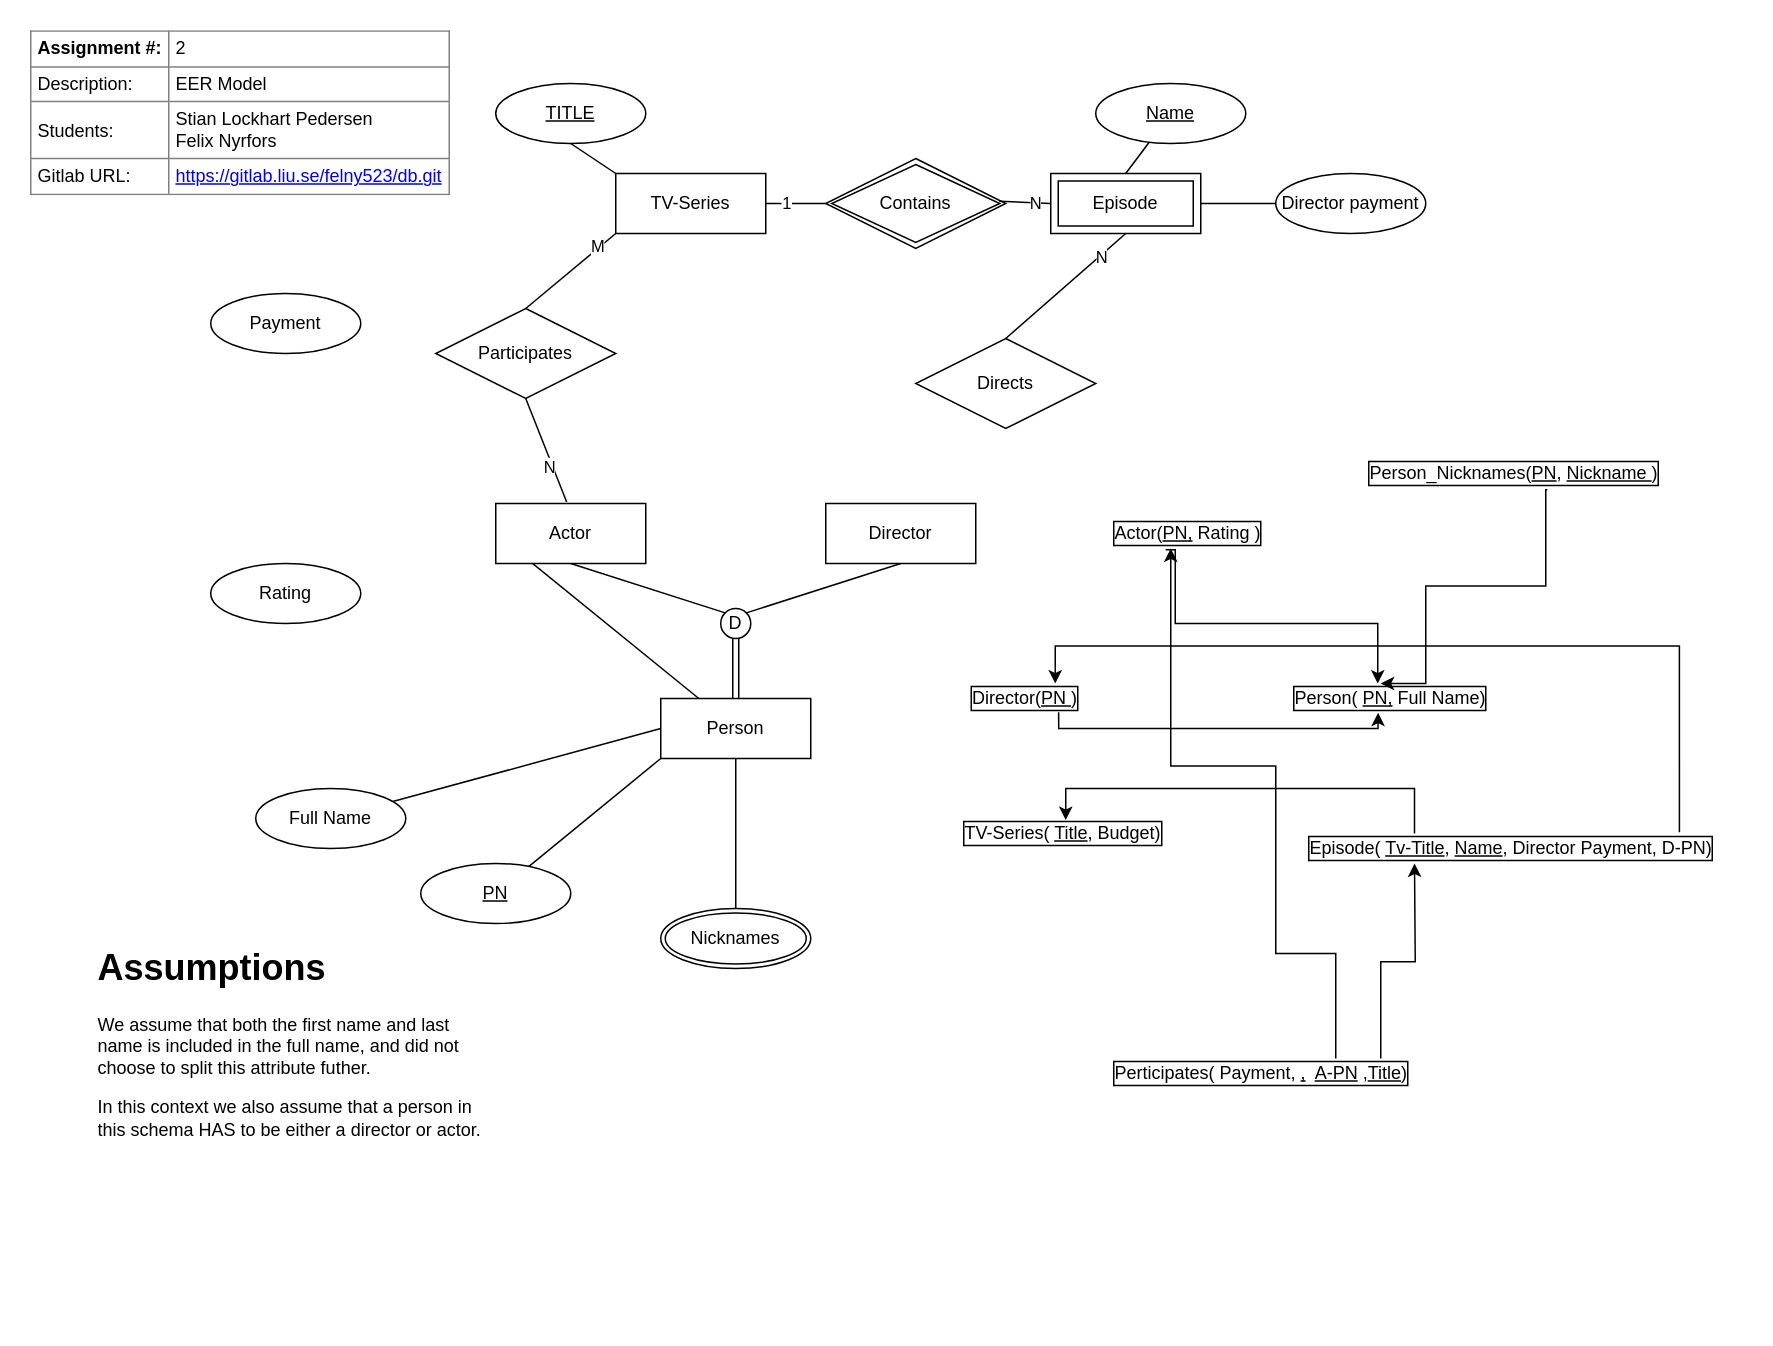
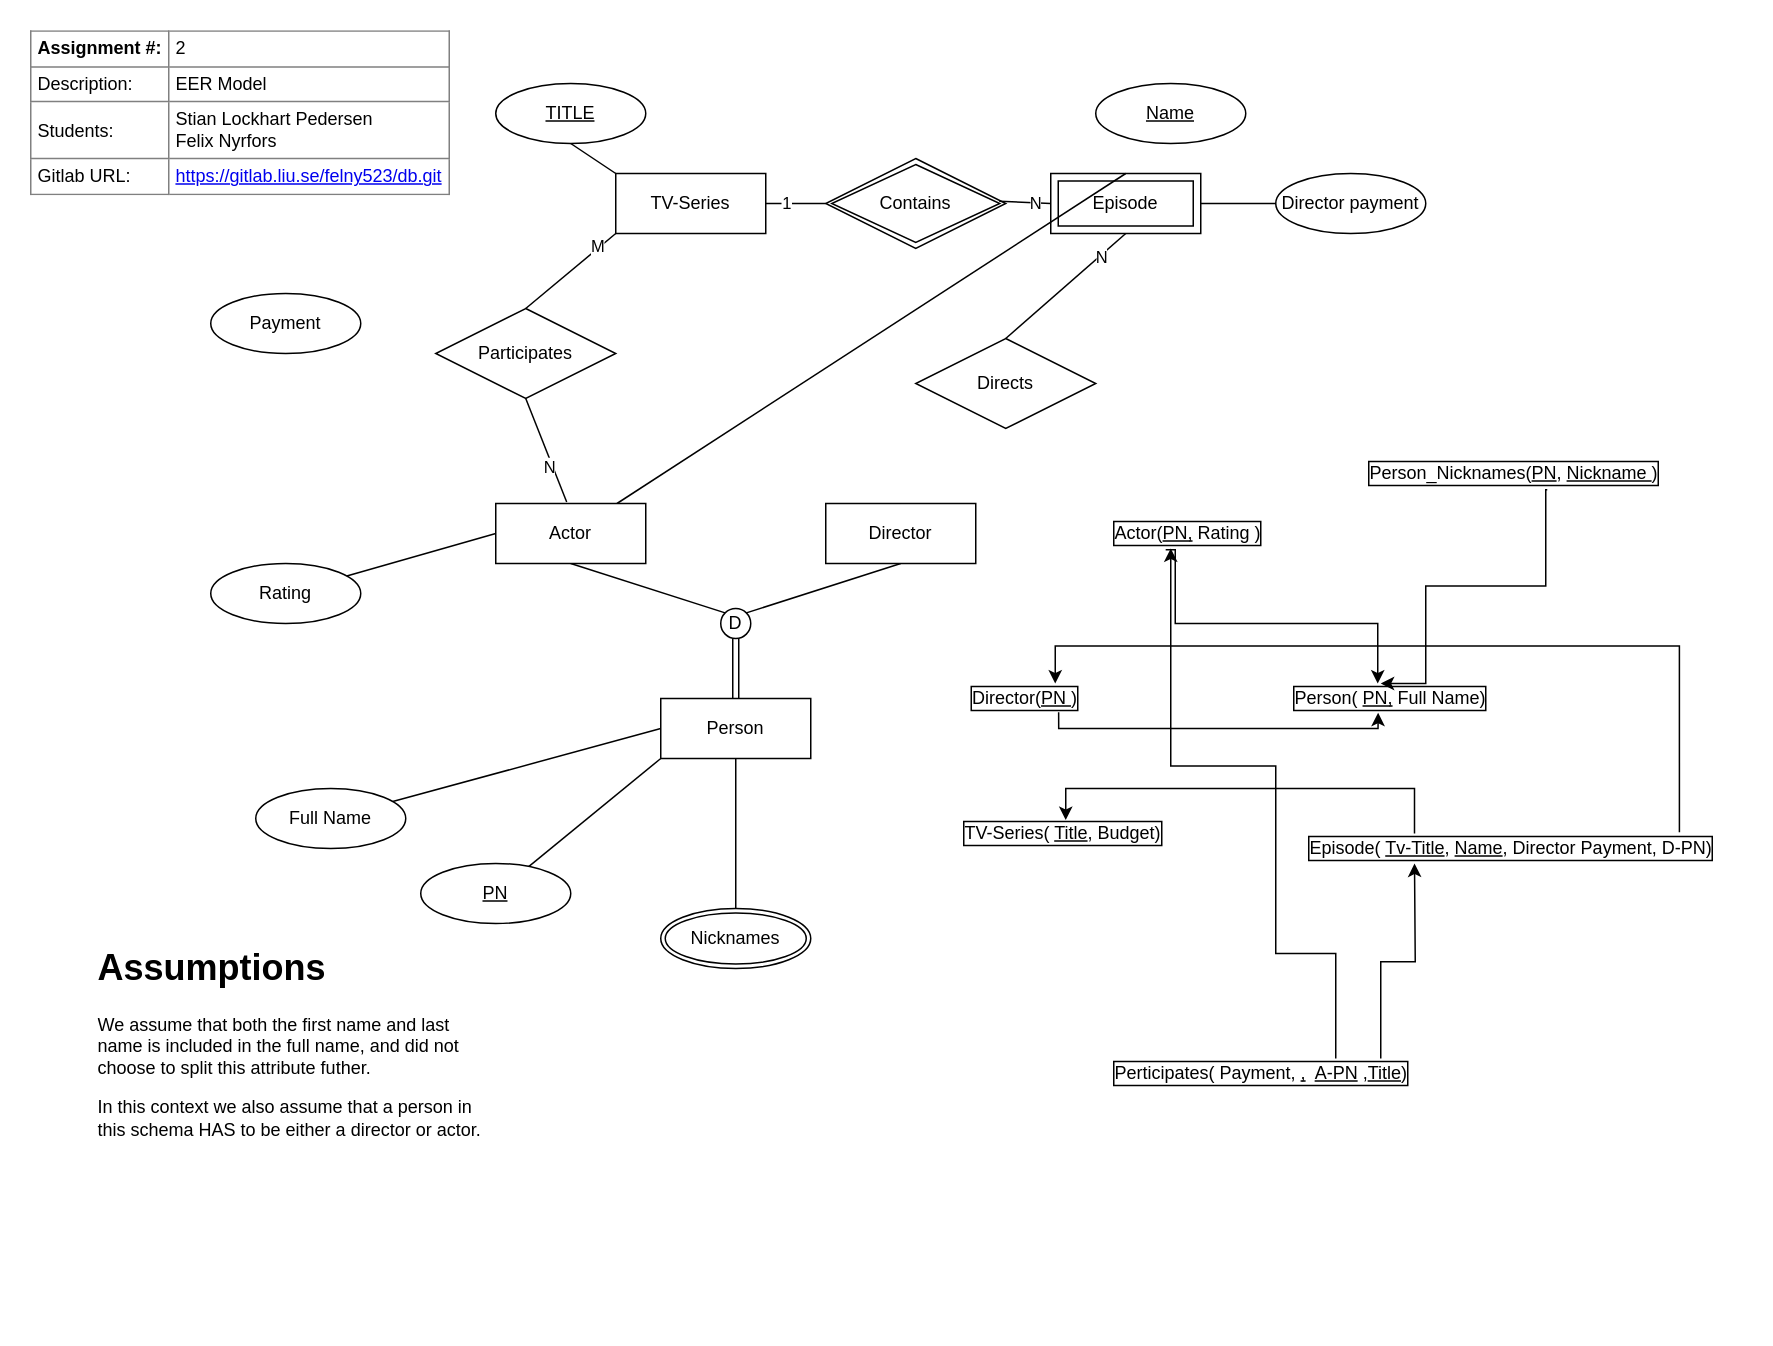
(1137, 158) -> (871, 338)
(615, 630) -> (421, 555)
